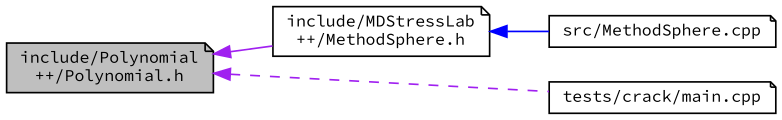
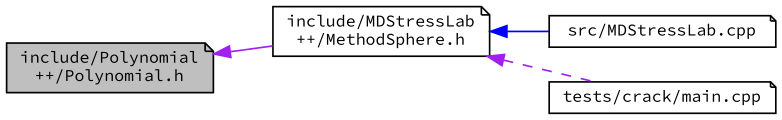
(662, 31) -> (662, 31)
(390, 83) -> (549, 71)
